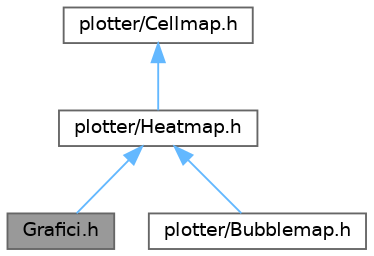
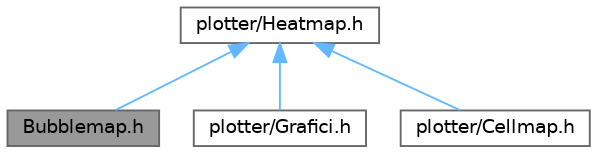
(158, 86) -> (396, 81)
(61, 231) -> (83, 128)
(257, 231) -> (280, 128)
